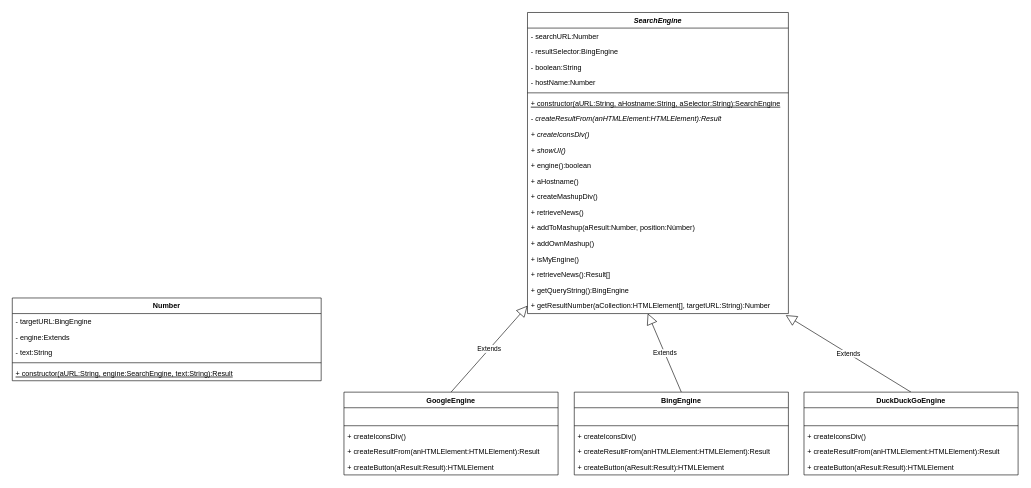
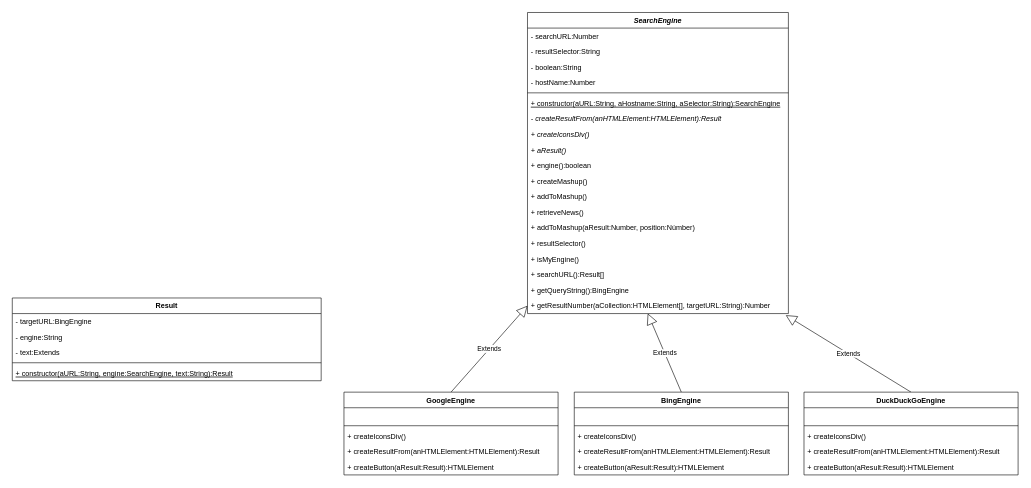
(580, 52) -> (573, 52)
(550, 150) -> (551, 150)
(556, 181) -> (562, 181)
(567, 197) -> (560, 197)
(562, 244) -> (564, 244)
(578, 275) -> (573, 275)
(167, 306) -> (167, 306)
(45, 337) -> (42, 337)
(39, 353) -> (42, 353)
